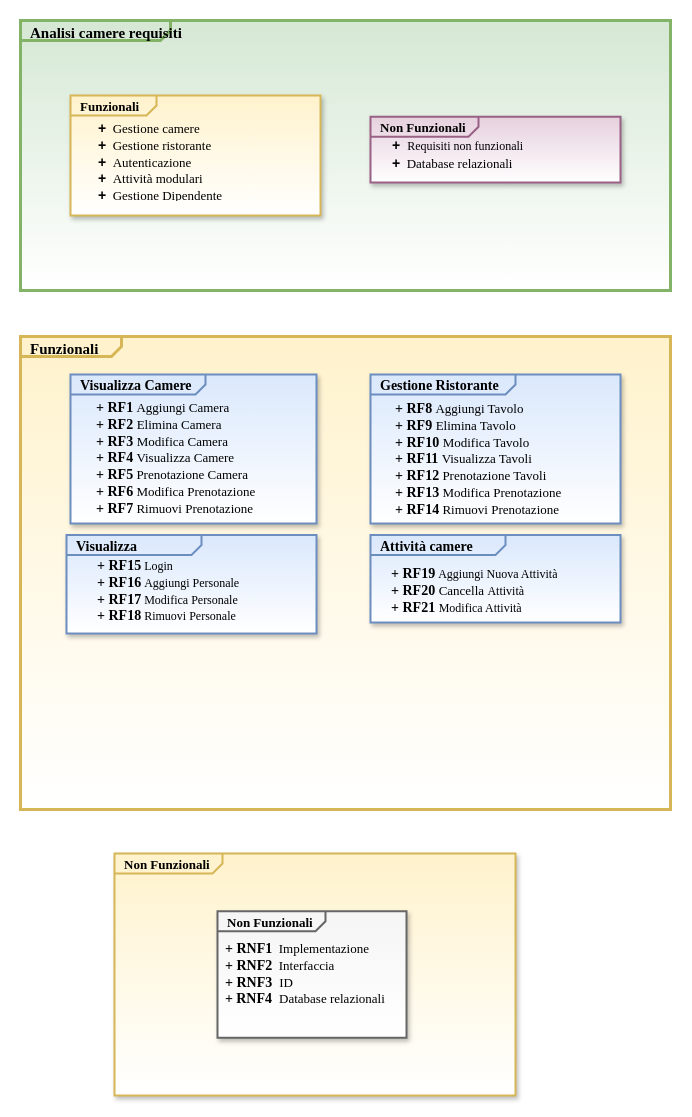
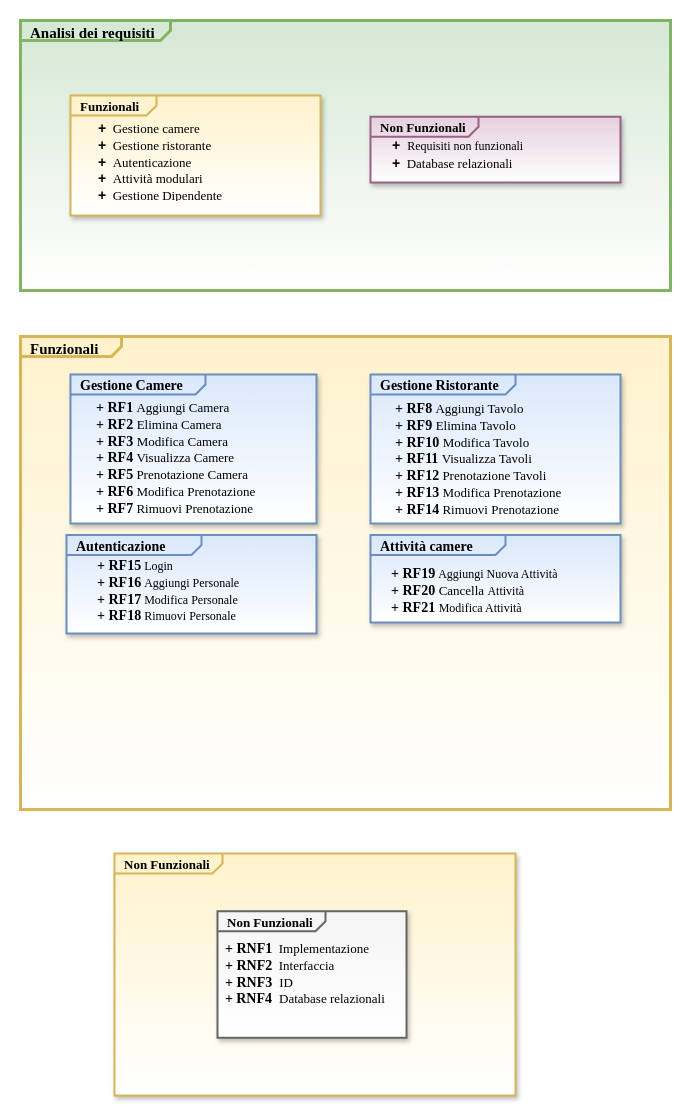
(89, 28) -> (77, 28)
(121, 382) -> (118, 382)
(95, 543) -> (110, 543)
